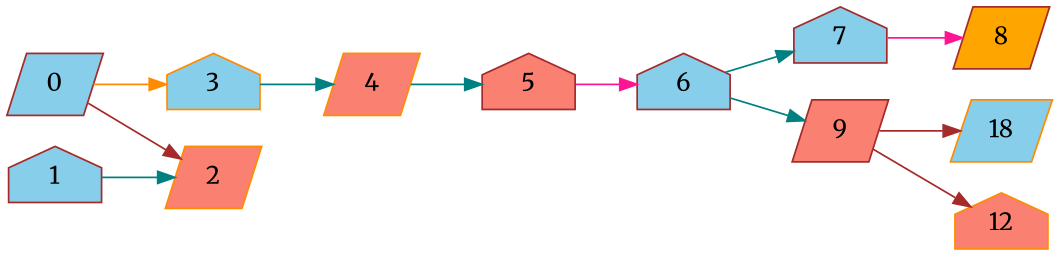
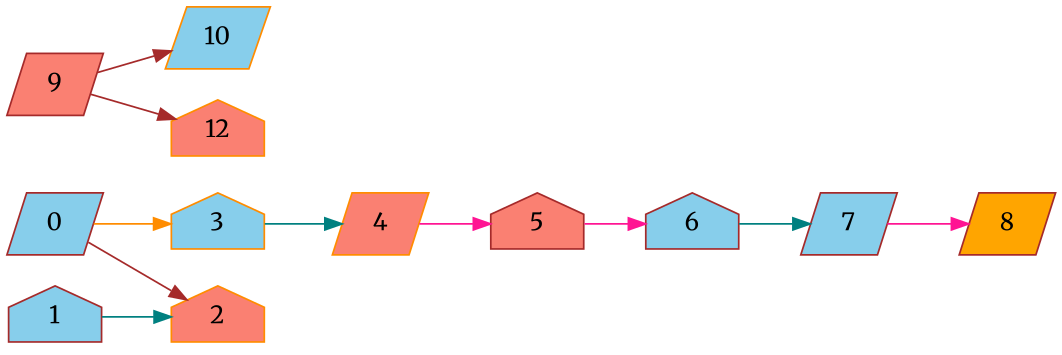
(840, 38) -> (849, 224)
(438, 84) -> (446, 224)
(759, 107) -> none
(1001, 131) -> (218, 38)
(214, 177) -> (218, 317)
